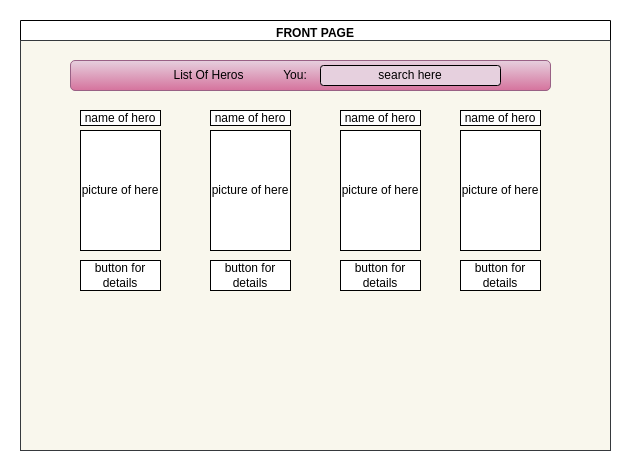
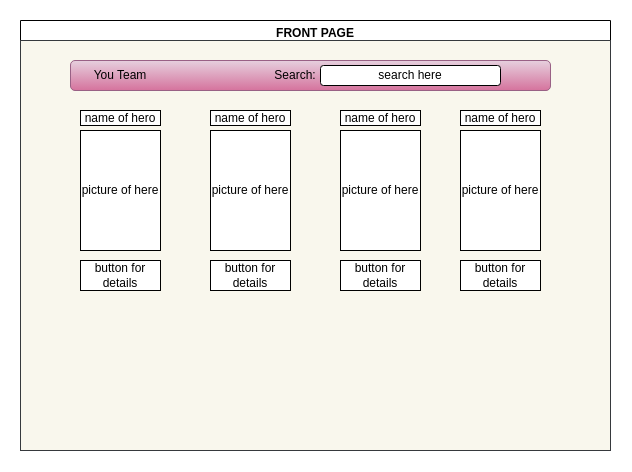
none -> (121, 76)
(209, 76) -> none
(296, 76) -> (296, 76)
(411, 76) -> (411, 76)
